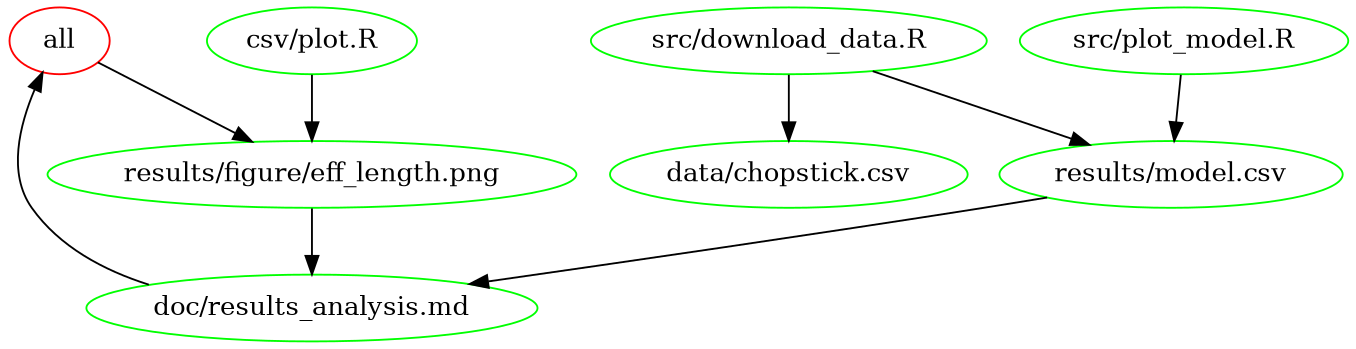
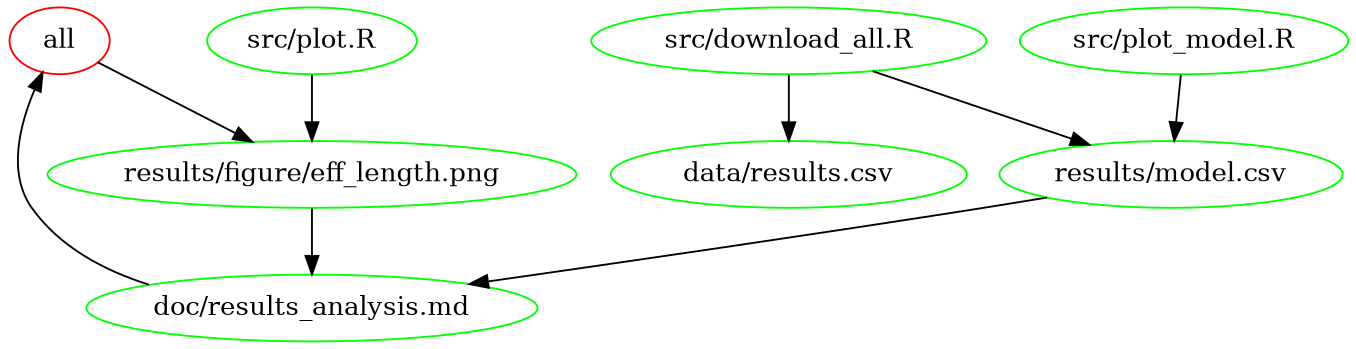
(312, 41) -> (312, 41)
(789, 41) -> (789, 41)
(789, 174) -> (789, 174)
